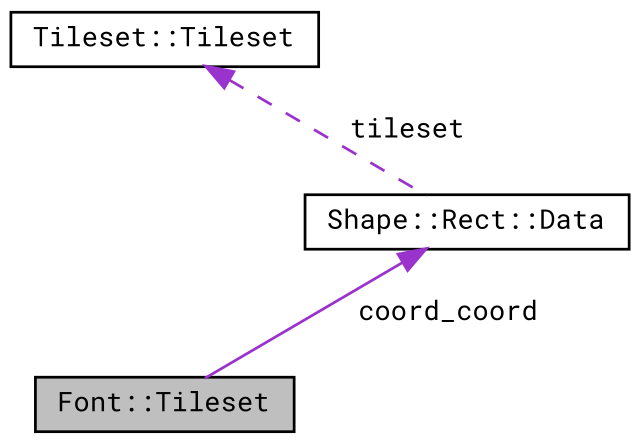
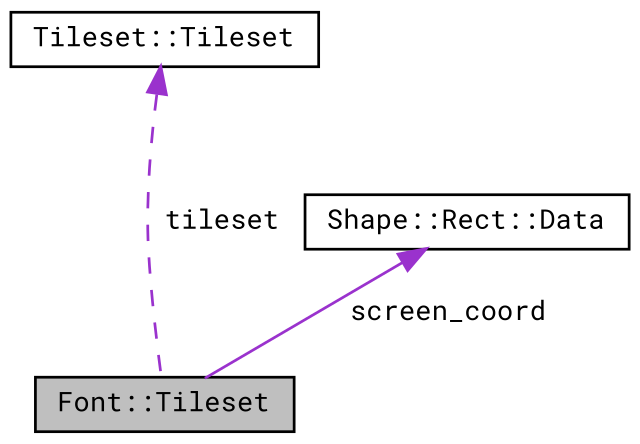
(328, 138) -> (148, 236)
(441, 313) -> (441, 313)
